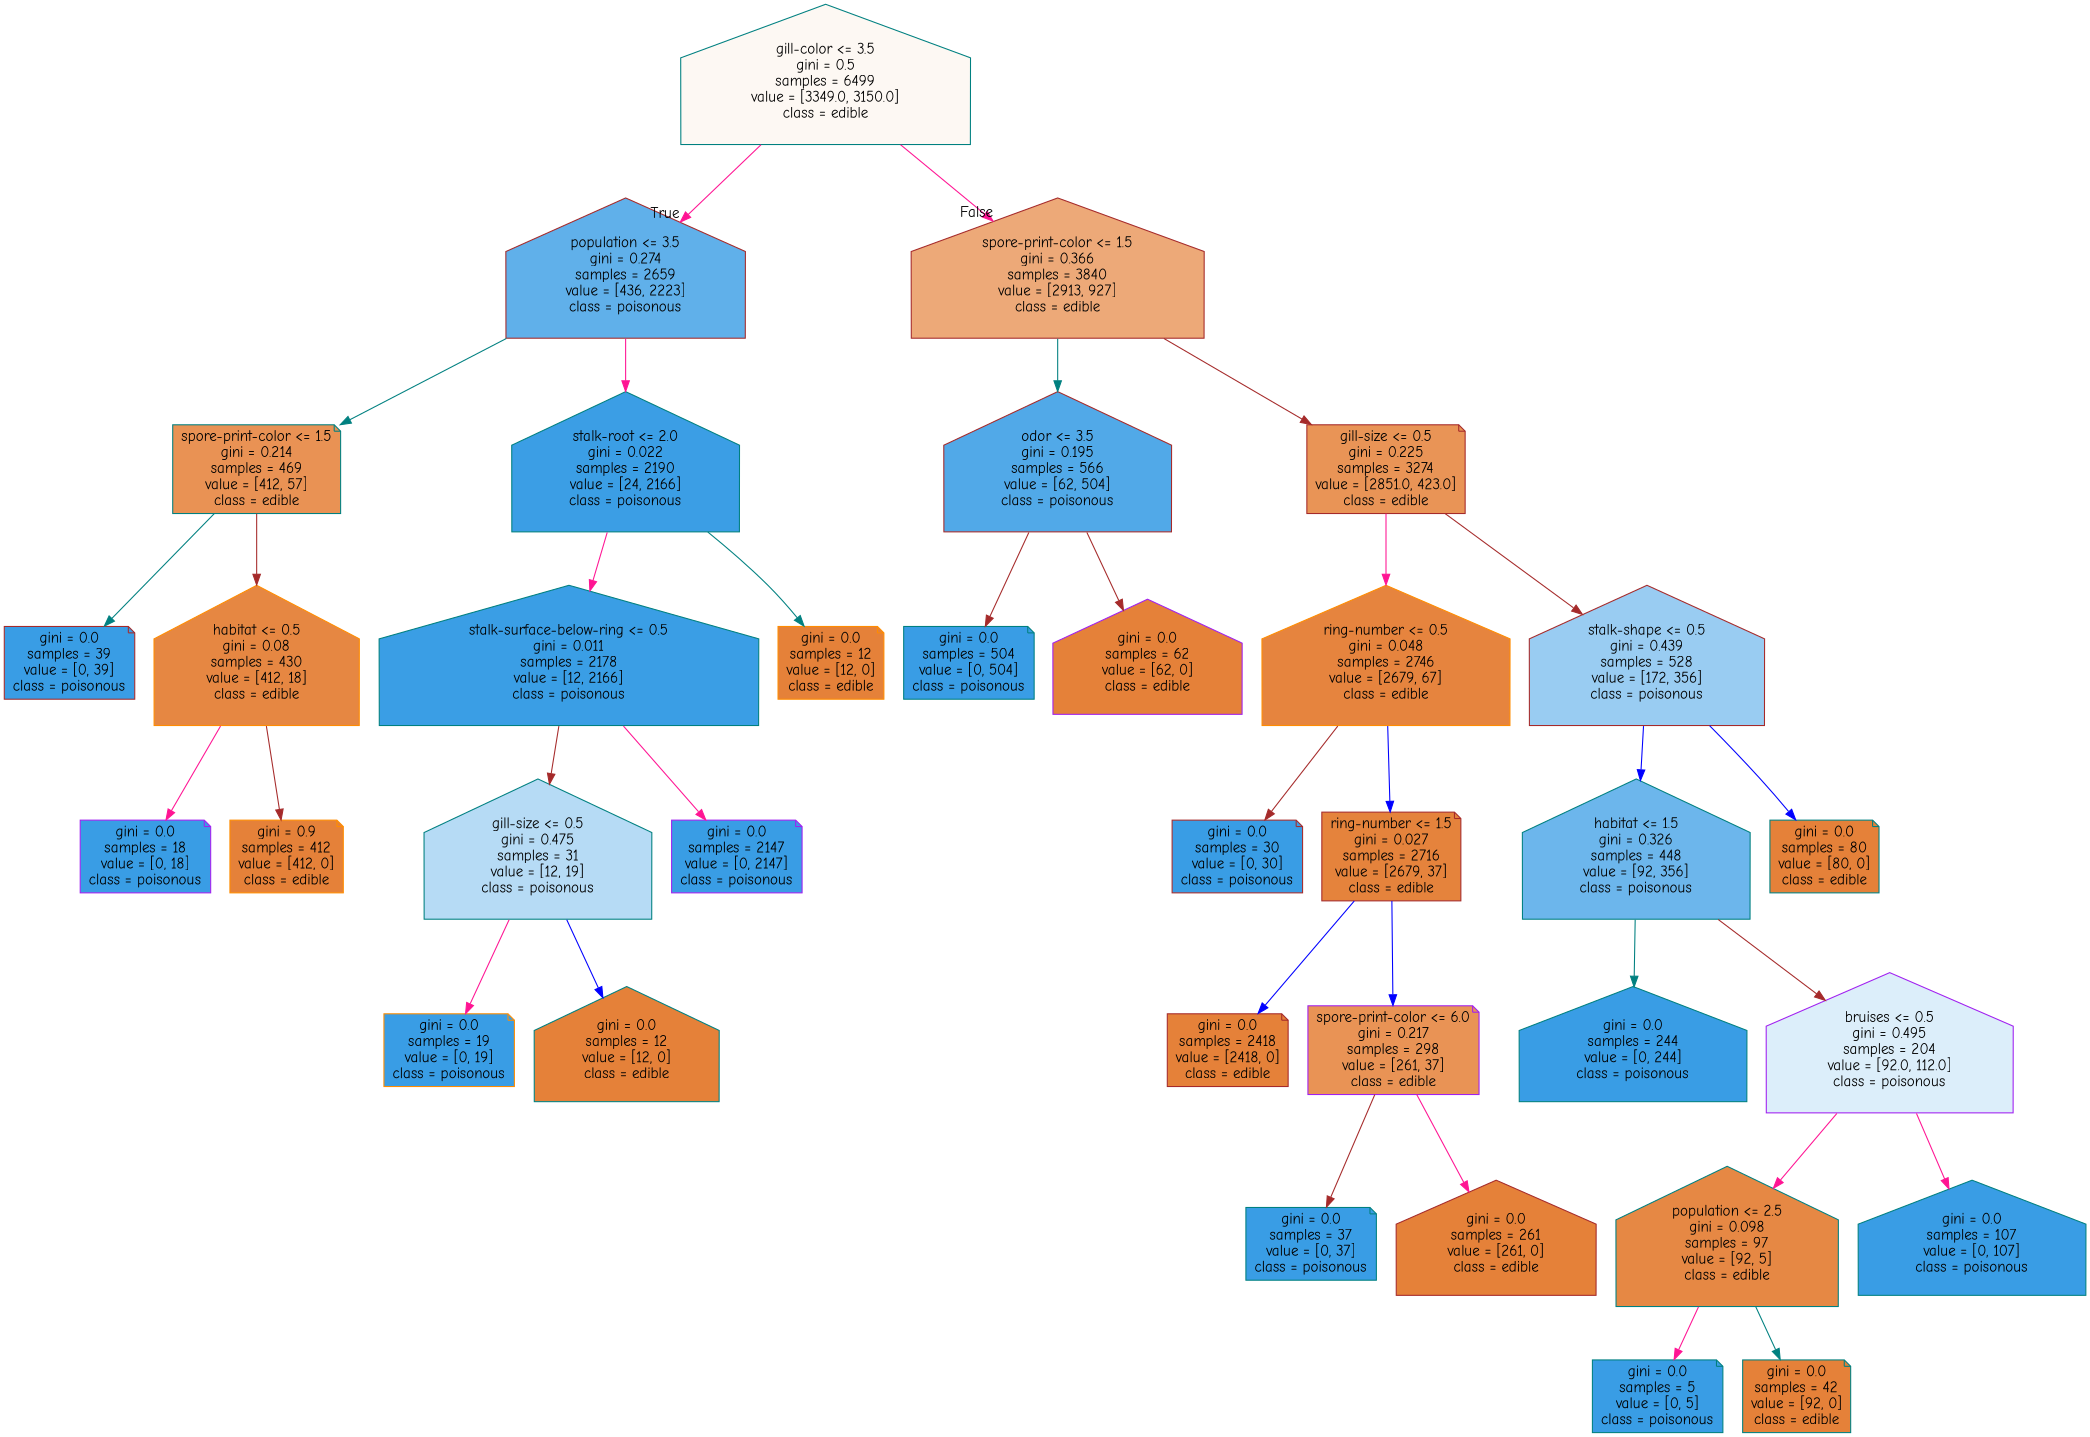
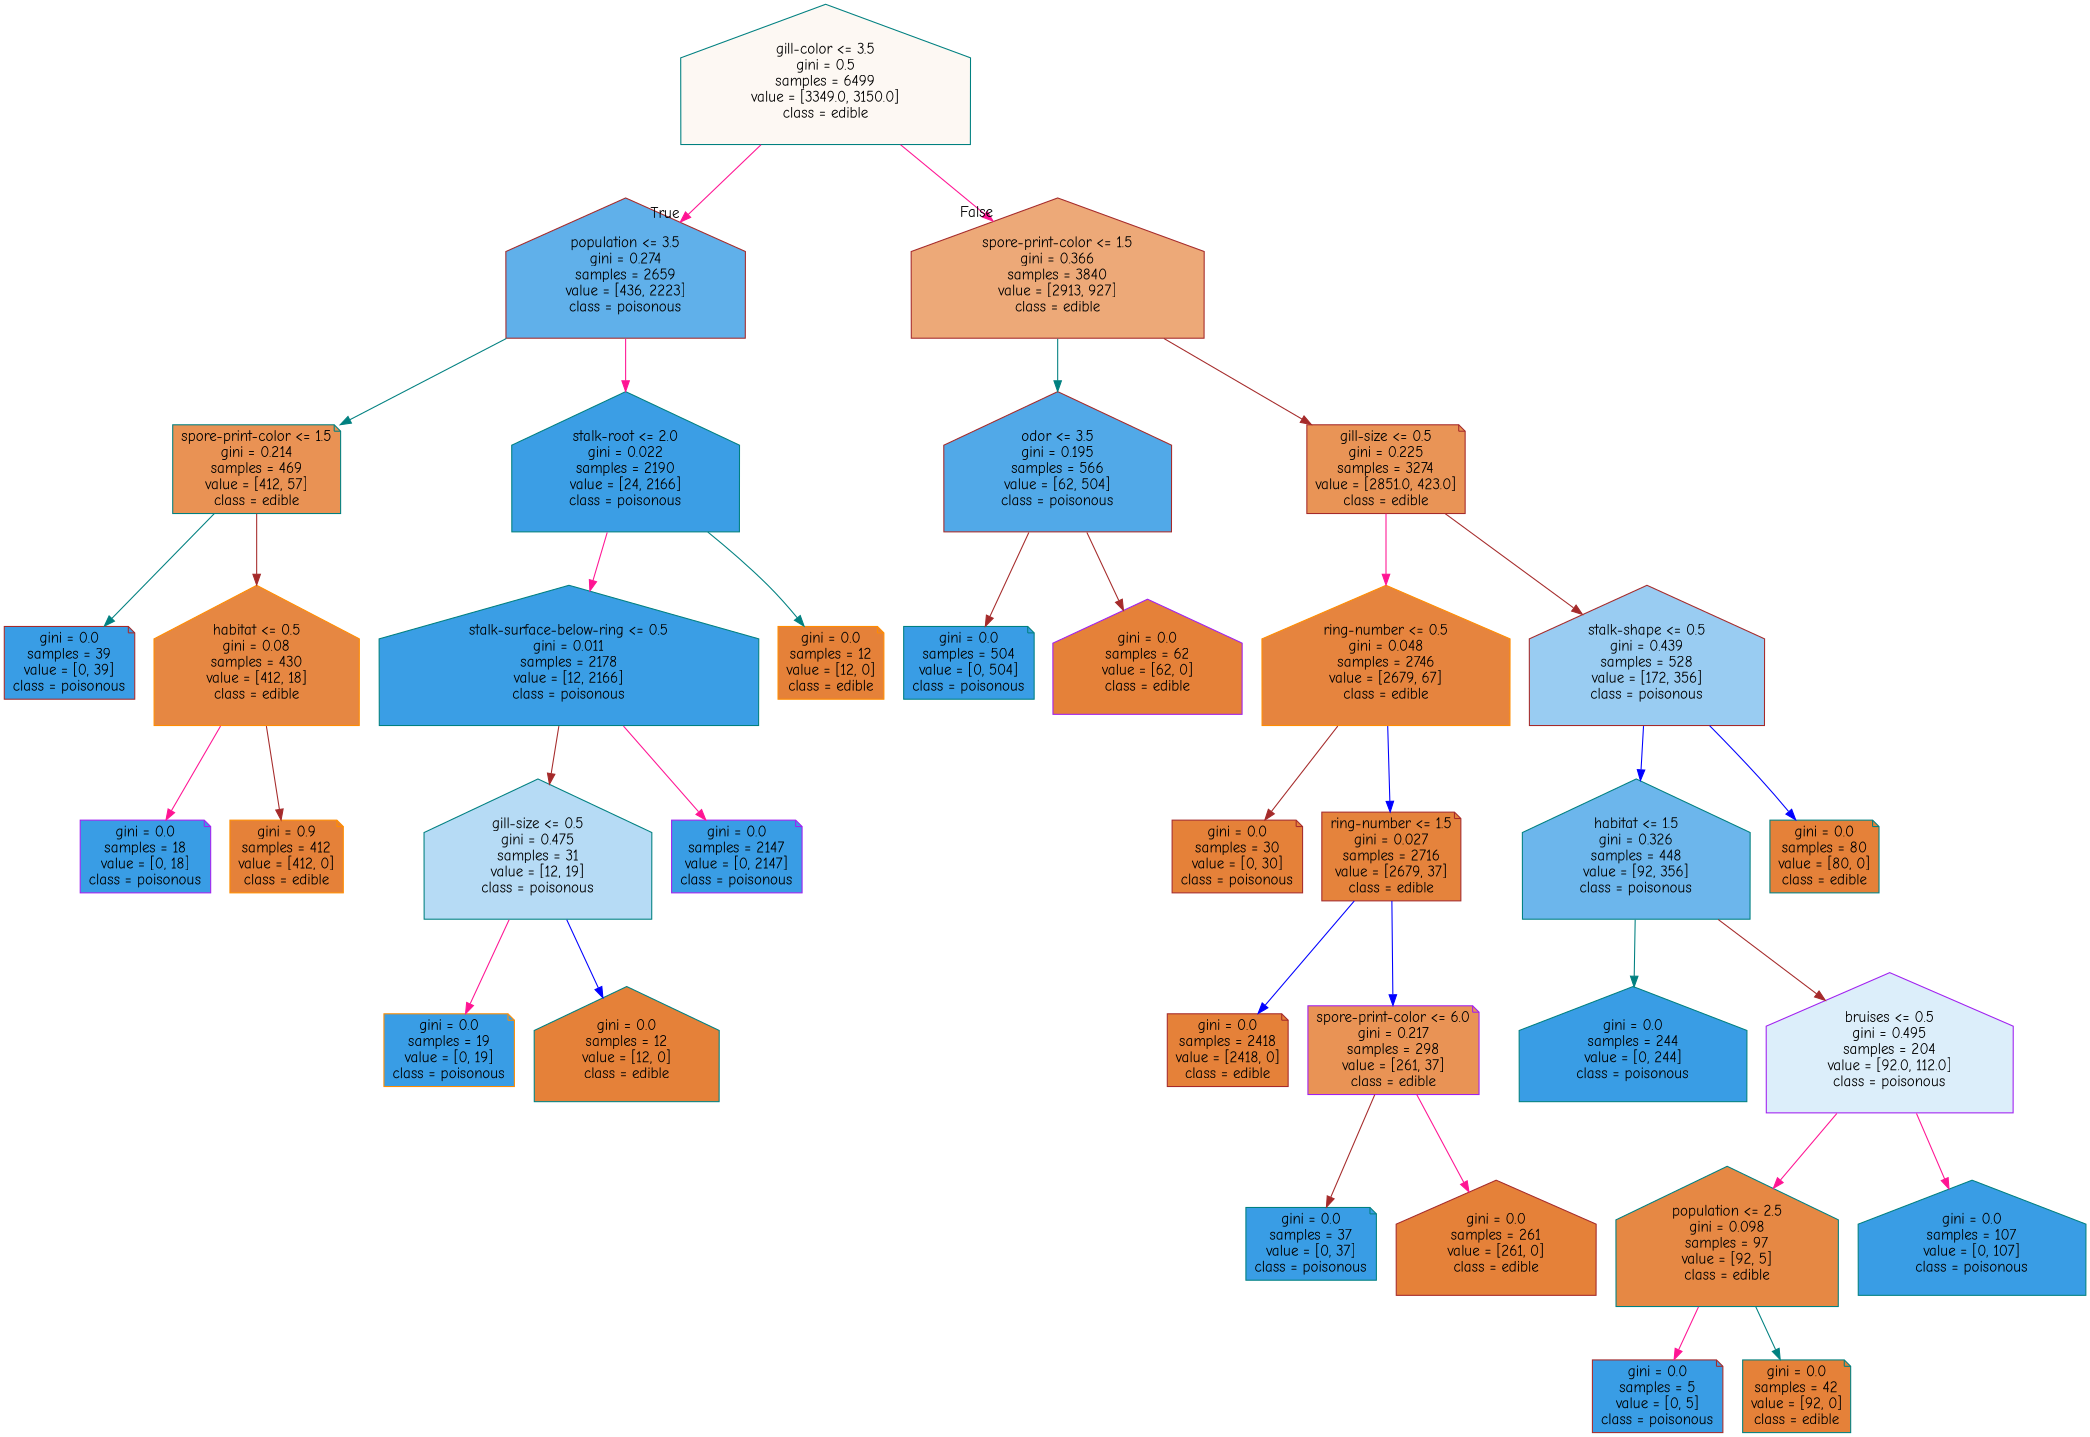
(1237, 856) -> (1237, 856)
(1658, 1396) -> (1658, 1396)
